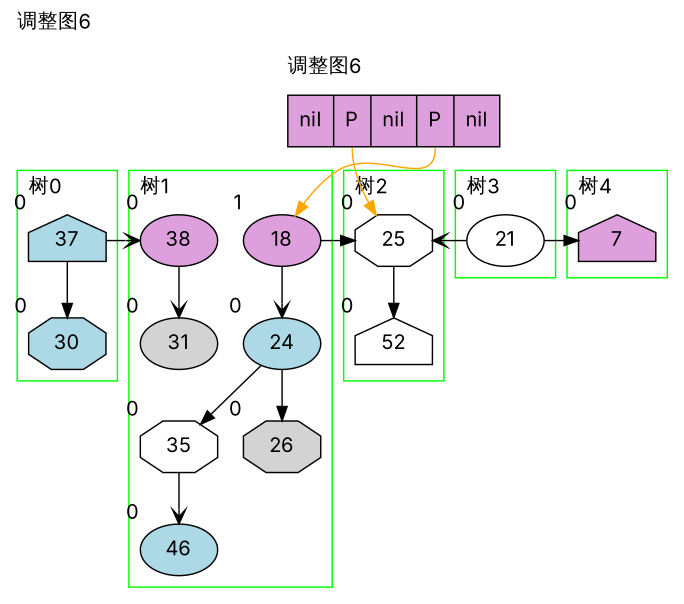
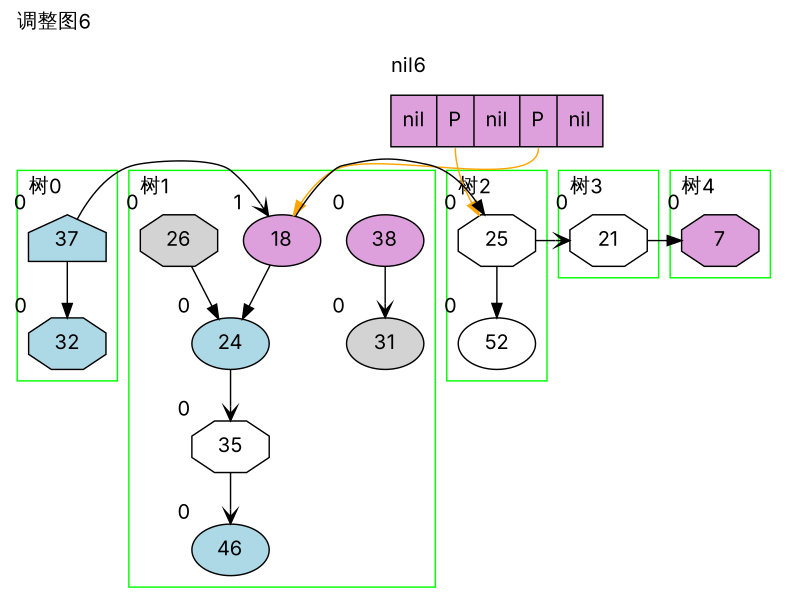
(325, 67) -> (409, 67)
(116, 241) -> (182, 161)
(457, 241) -> (546, 241)
(505, 241) -> (609, 241)
(617, 241) -> (720, 241)
(282, 285) -> (260, 286)
(67, 344) -> (67, 344)
(394, 344) -> (497, 344)
(282, 388) -> (202, 286)
(236, 390) -> (231, 388)
